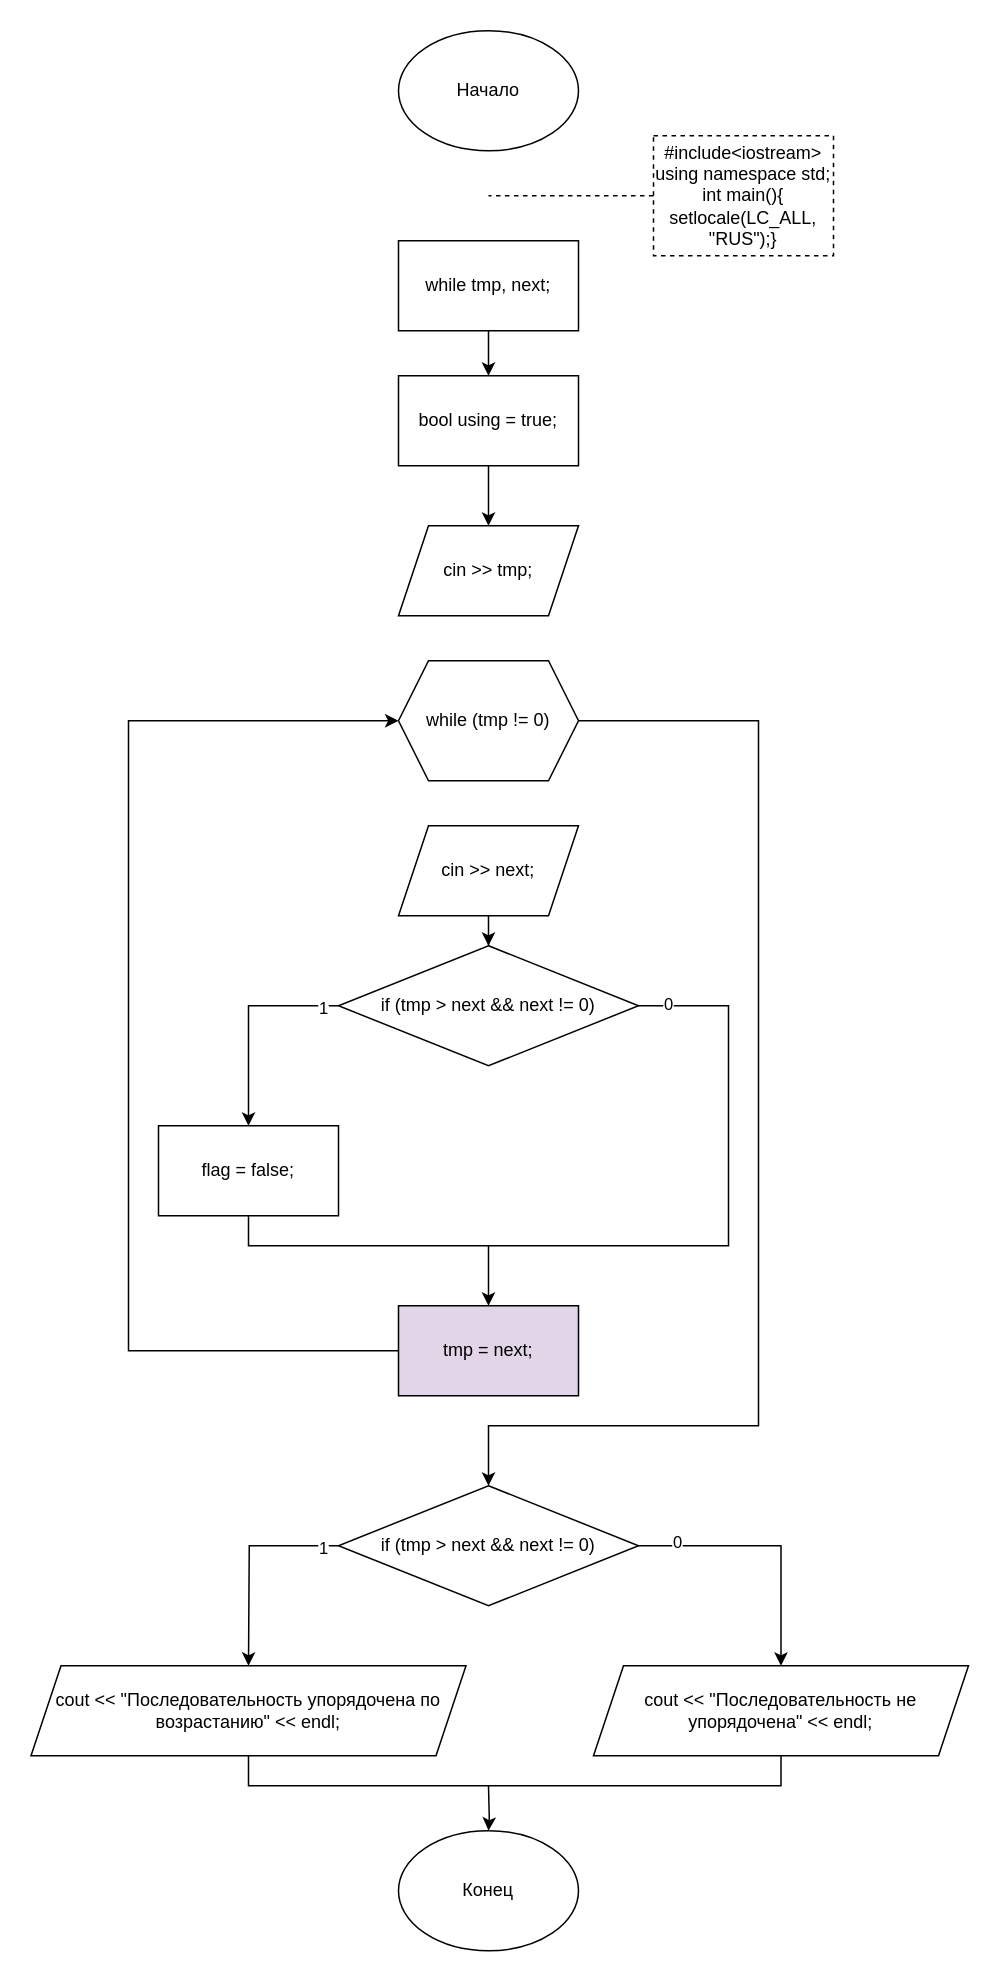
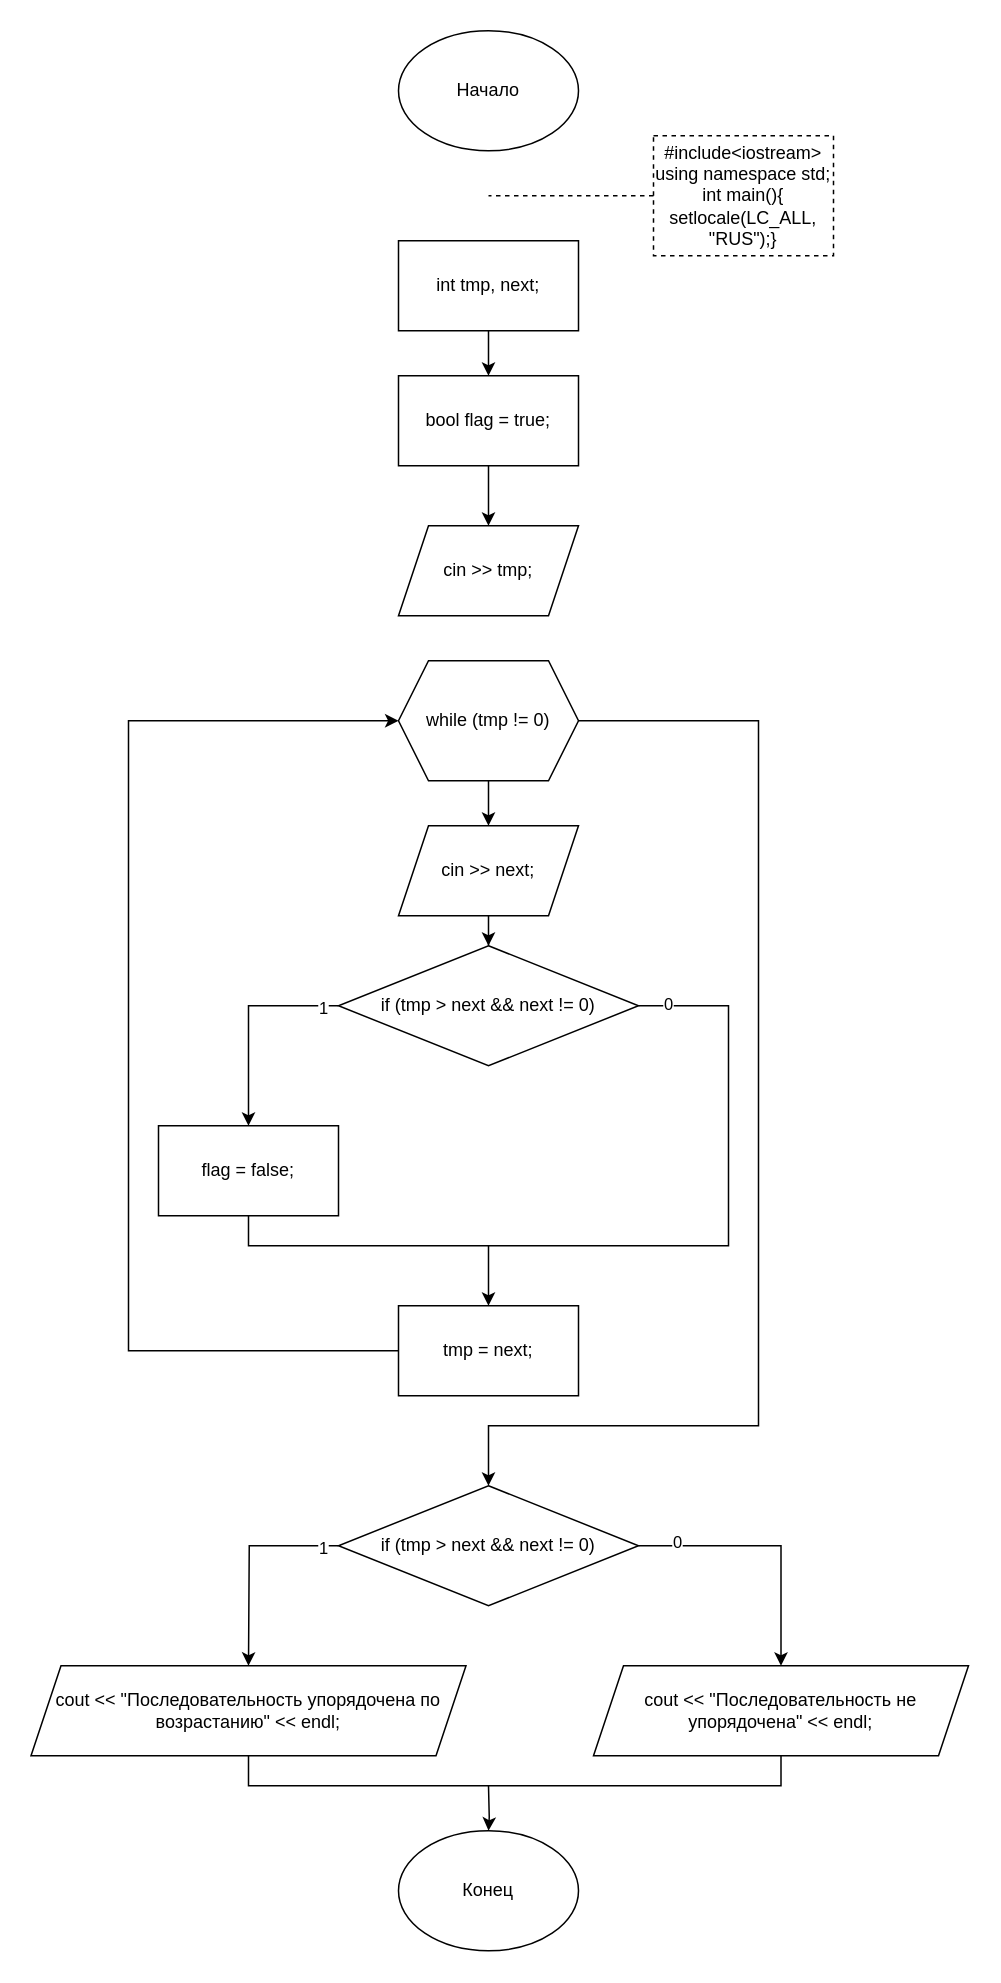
(488, 286) -> (488, 286)
(488, 421) -> (488, 421)
none -> (488, 809)
(488, 1351) -> (488, 1351)
